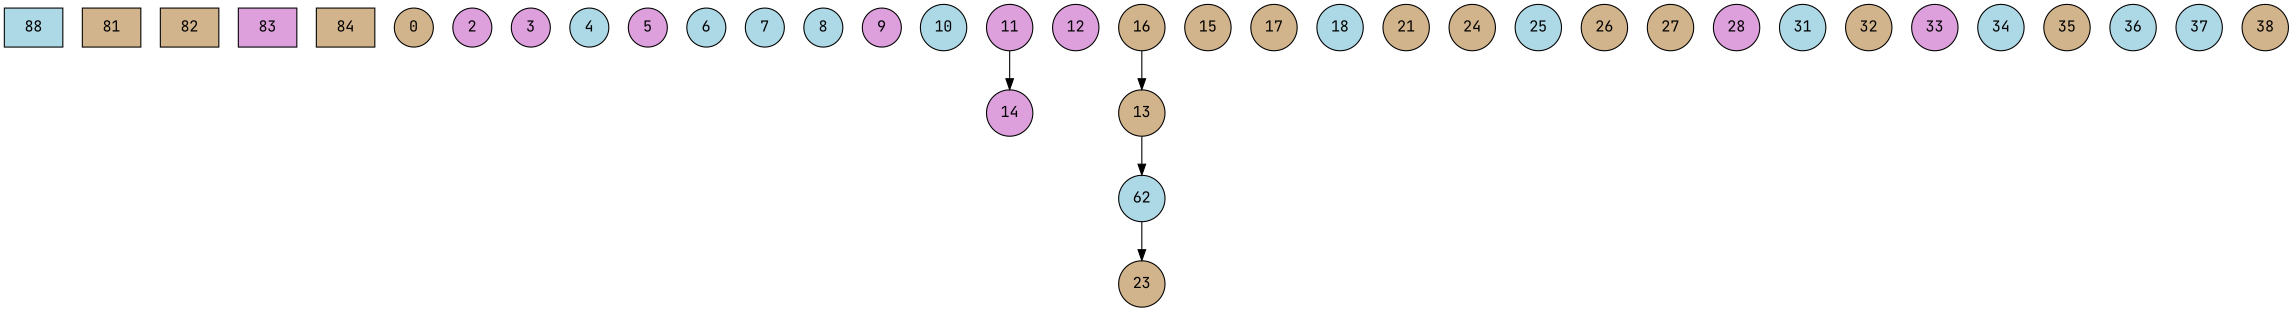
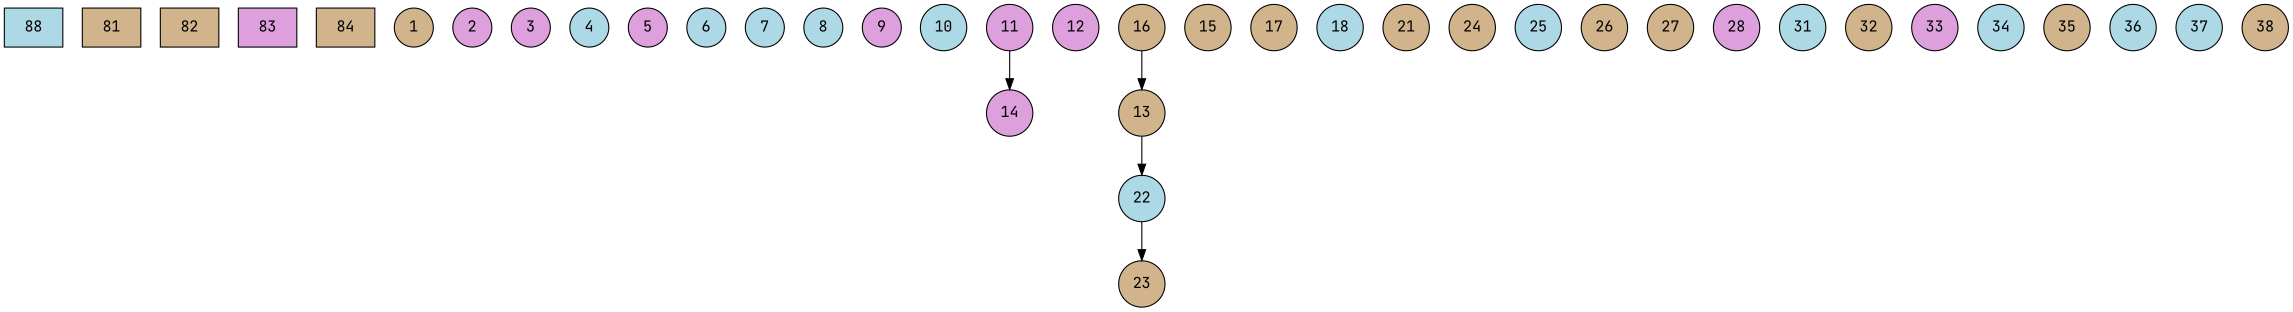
(414, 28) -> (414, 28)
(1142, 199) -> (1142, 199)
